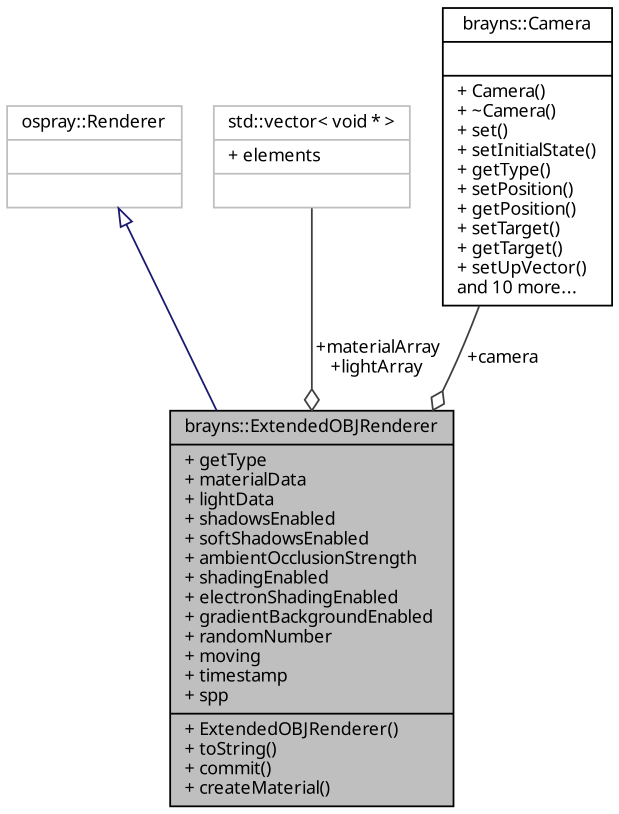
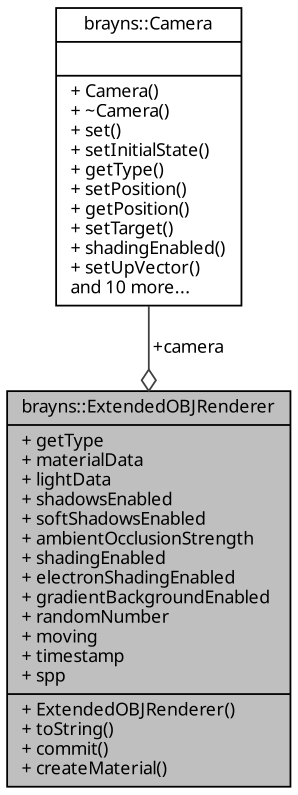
(94, 157) -> none
(312, 157) -> none
(511, 249) -> (149, 249)
